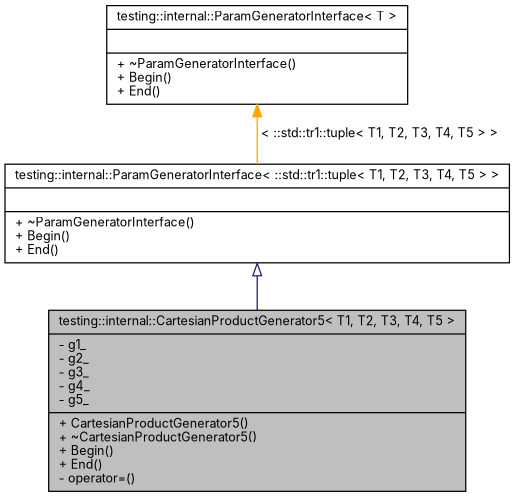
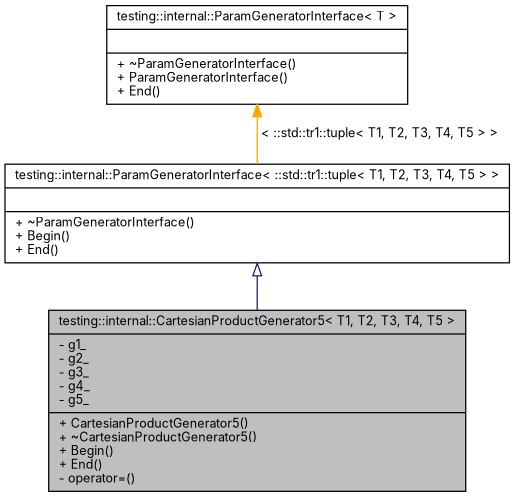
(145, 78) -> (203, 78)
